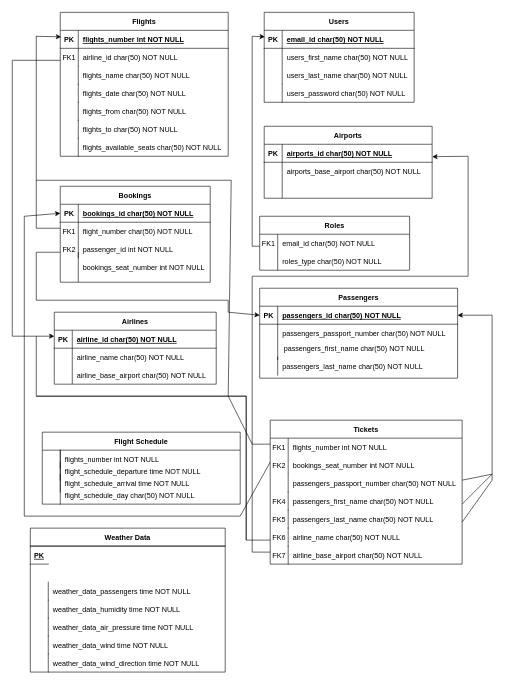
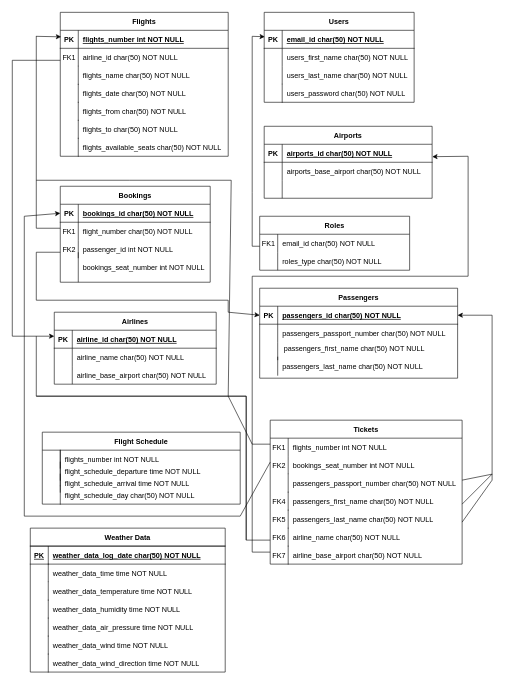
none -> (137, 555)
none -> (137, 573)
(124, 592) -> (126, 592)
